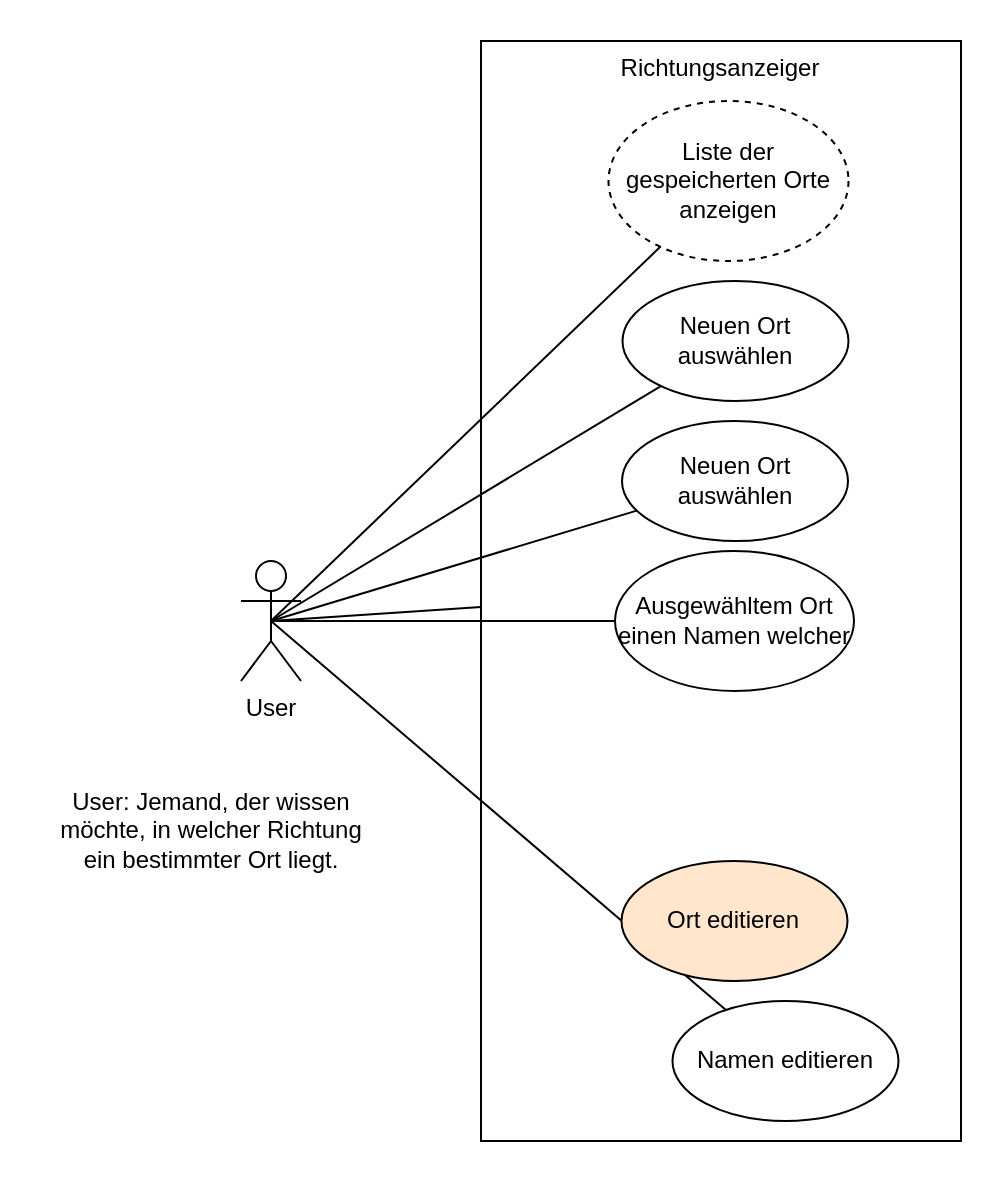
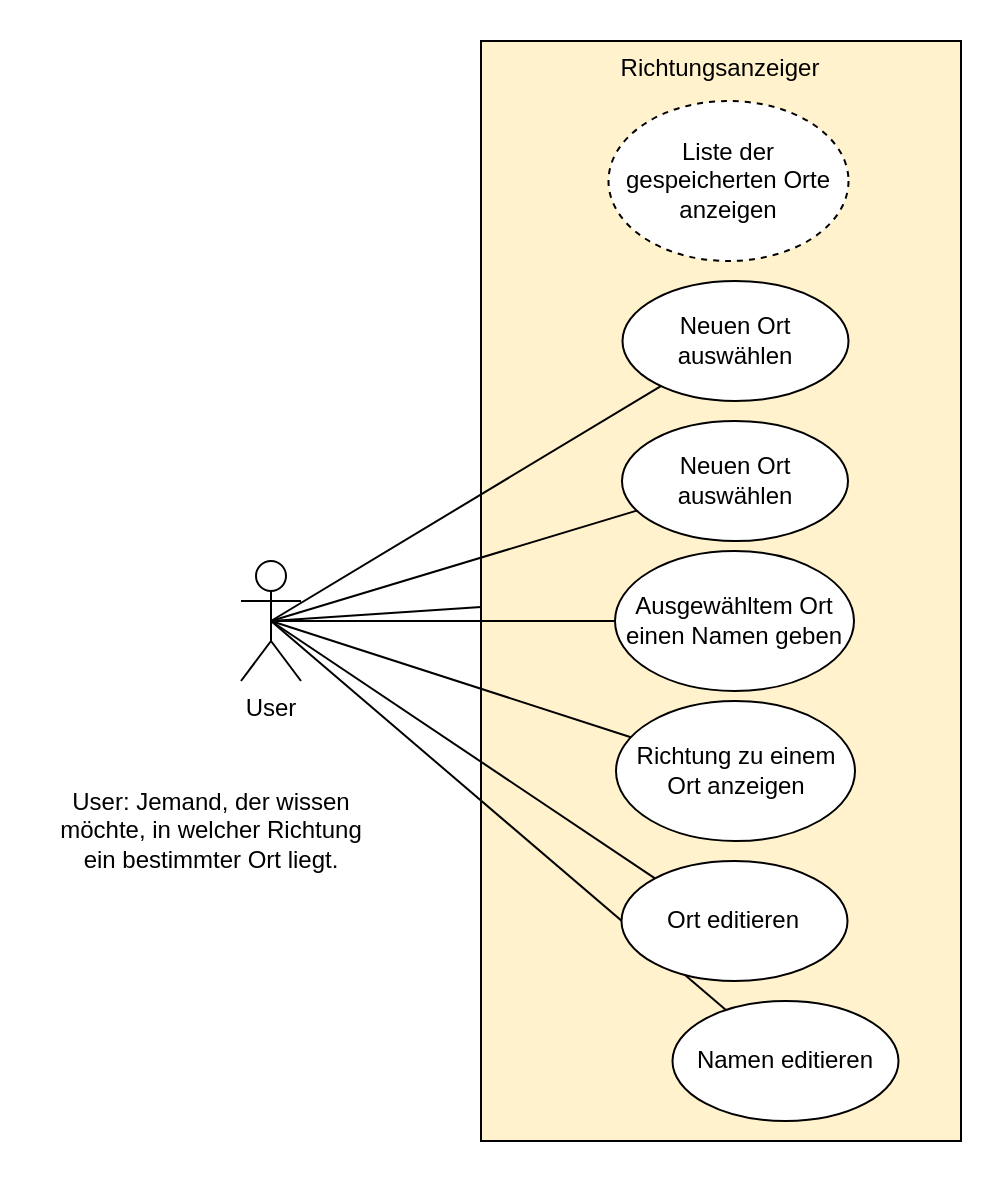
(721, 69) -> (721, 69)
(478, 422) -> (474, 757)
(735, 621) -> (735, 621)
none -> (459, 682)
none -> (736, 771)
(735, 921) -> (735, 921)
